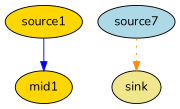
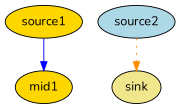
(136, 22) -> (136, 22)
